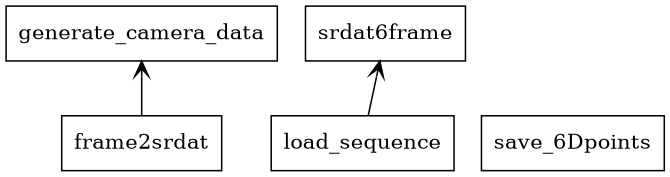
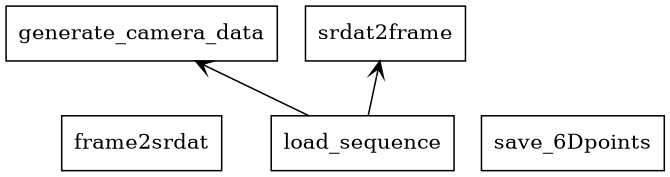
(385, 34) -> (385, 34)
(142, 96) -> (259, 92)
